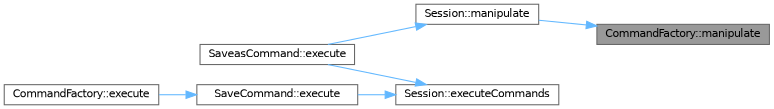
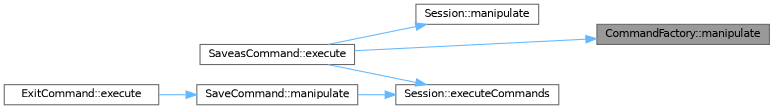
(563, 23) -> (470, 45)
(81, 95) -> (81, 95)
(277, 95) -> (277, 95)
